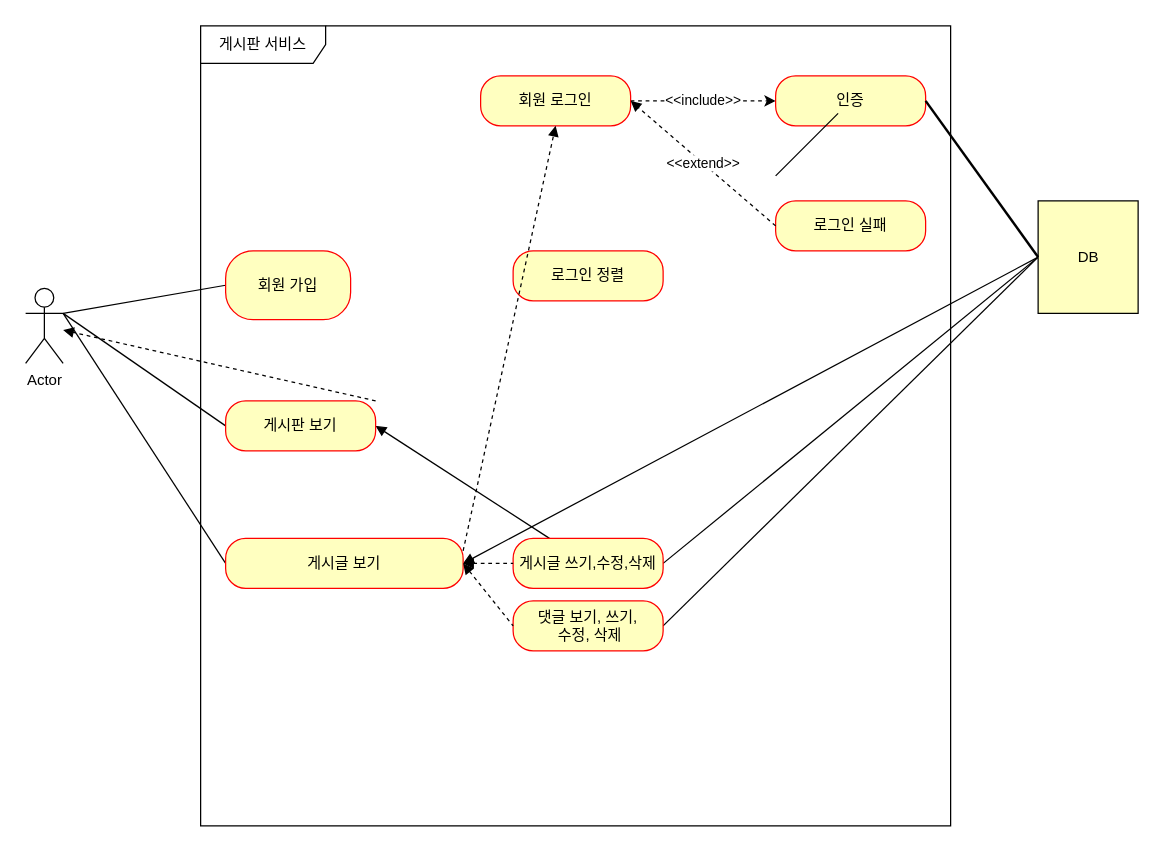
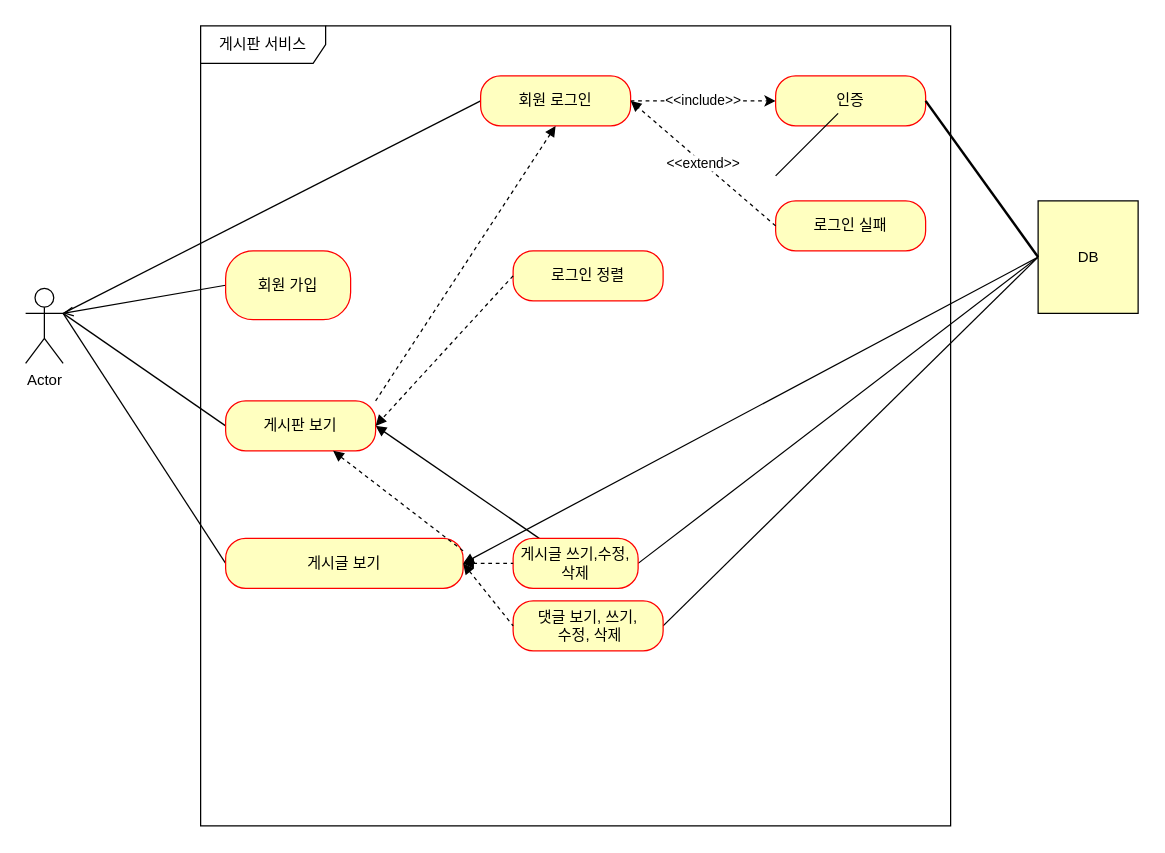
none -> (275, 205)
(71, 312) -> (71, 312)
(515, 313) -> (403, 504)
none -> (448, 347)
(241, 370) -> (463, 267)
(588, 563) -> (576, 563)
